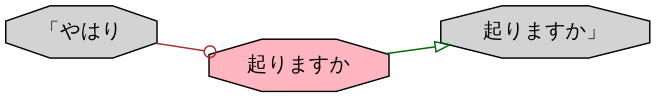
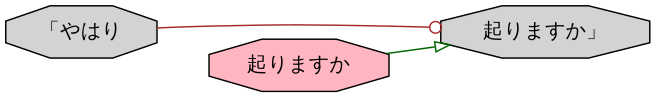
(180, 47) -> (293, 25)
